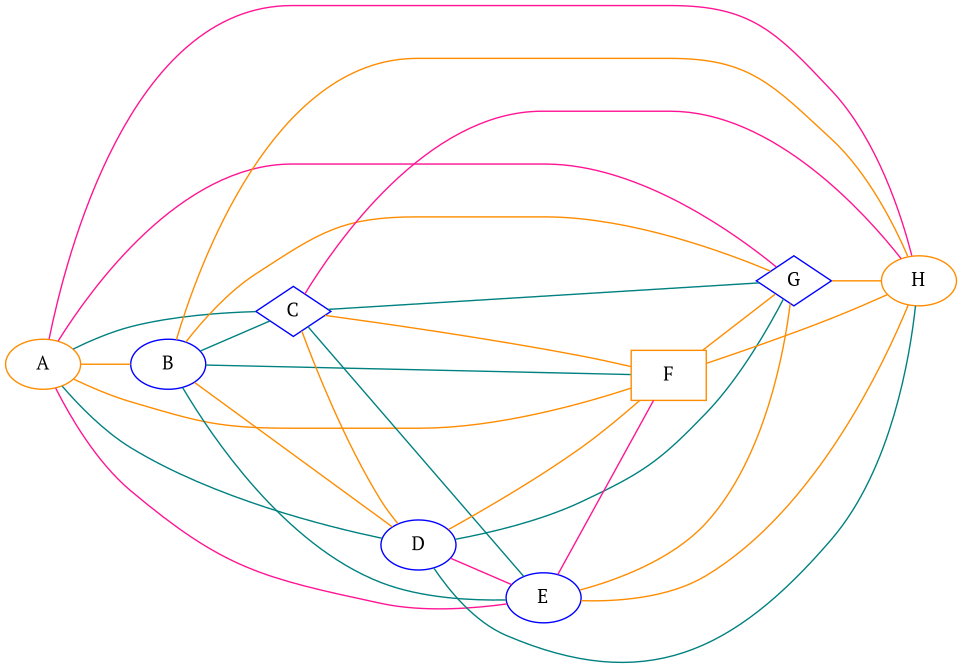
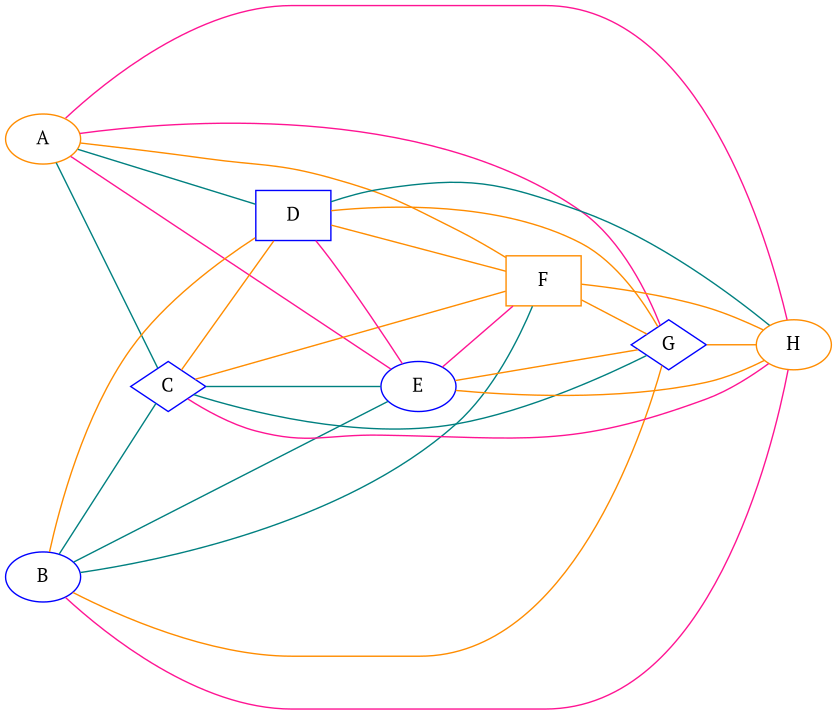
(511, 58) -> (514, 709)
(106, 364) -> none
(652, 463) -> (515, 219)
(418, 545) -> (293, 215)
